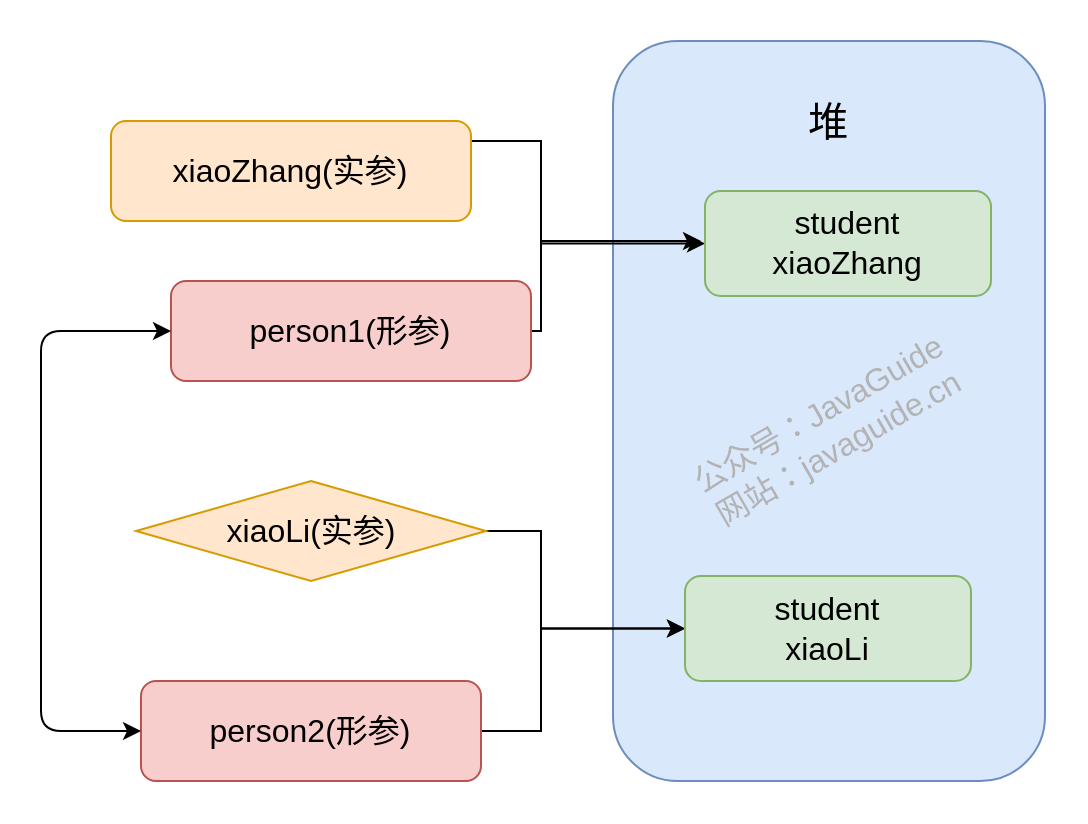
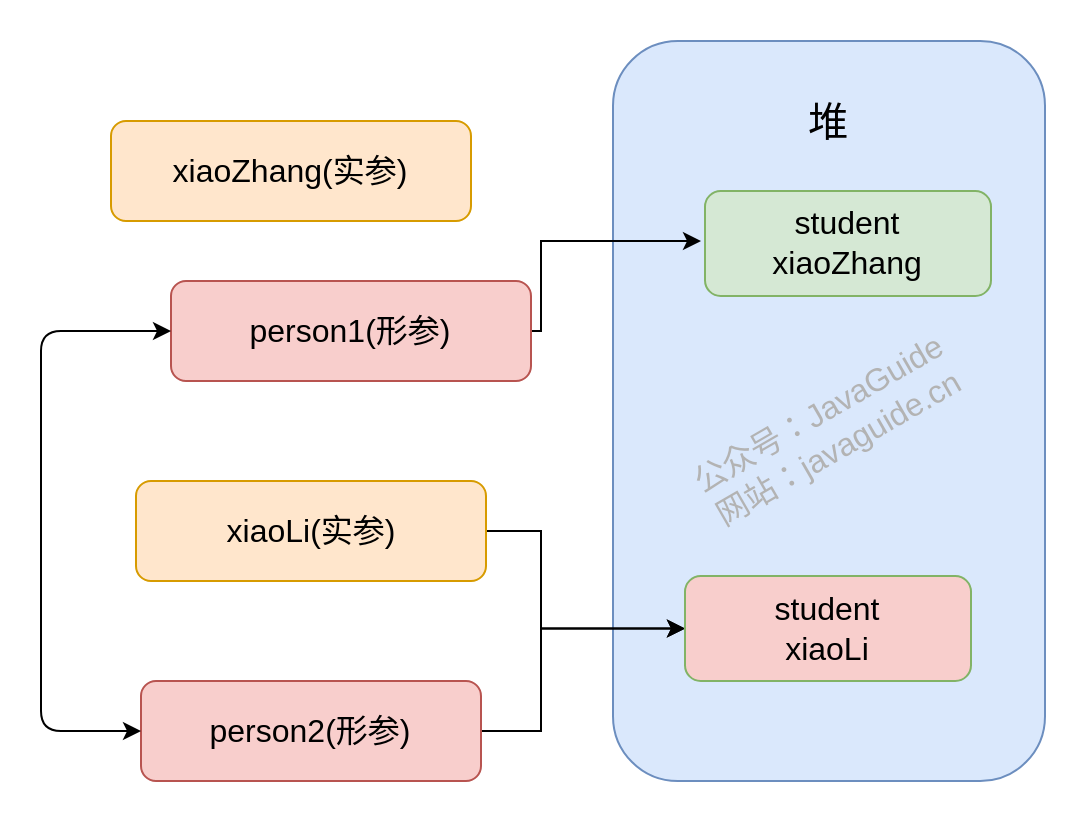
(541, 154) -> none
(311, 531) -> (311, 531)
(828, 629) -> (828, 629)
